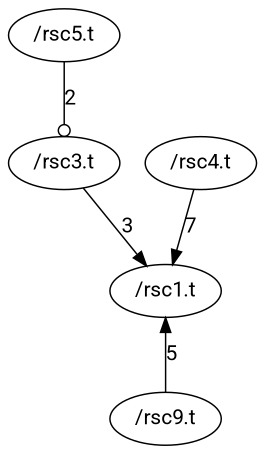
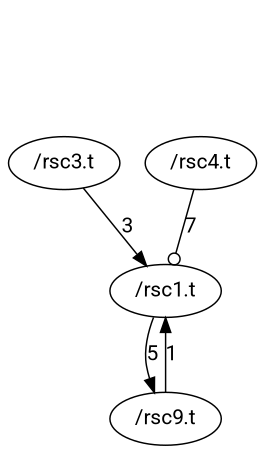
(64, 35) -> none
(185, 222) -> (185, 222)
none -> (146, 348)
(171, 355) -> (171, 355)
